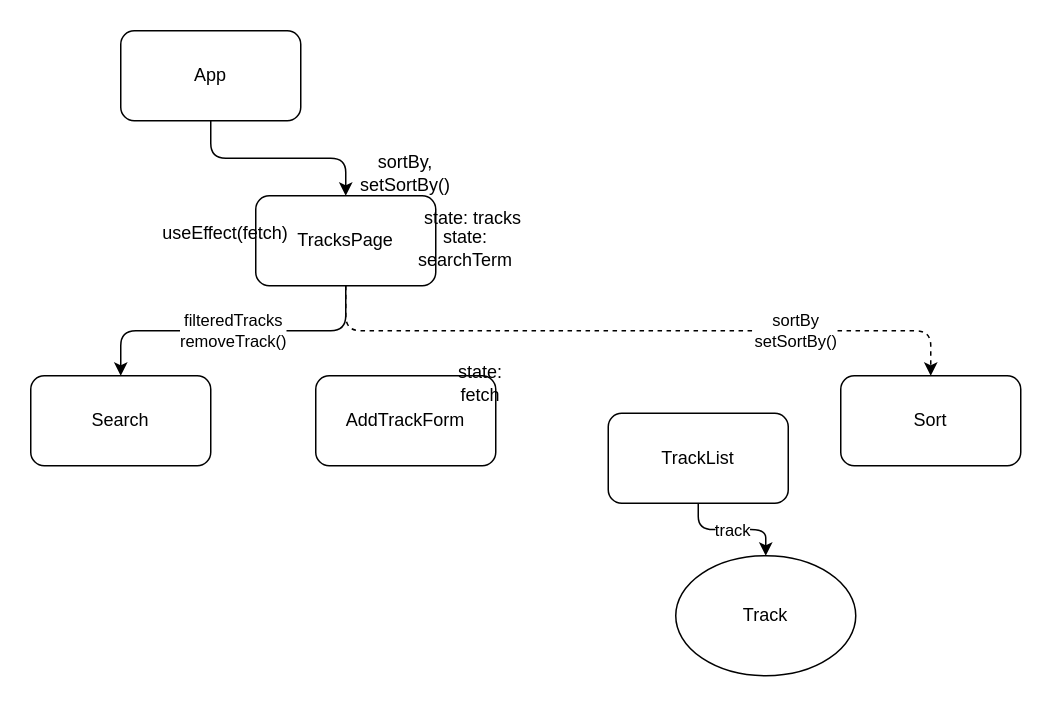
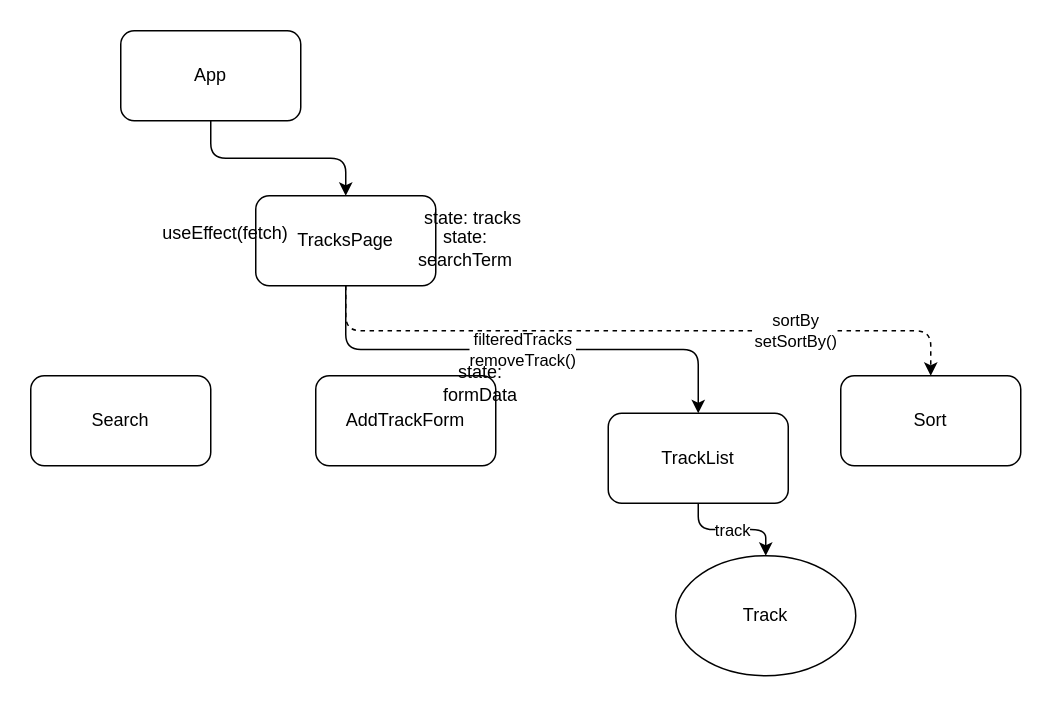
(406, 173) -> none
(139, 331) -> (658, 350)
(481, 383) -> (481, 383)
